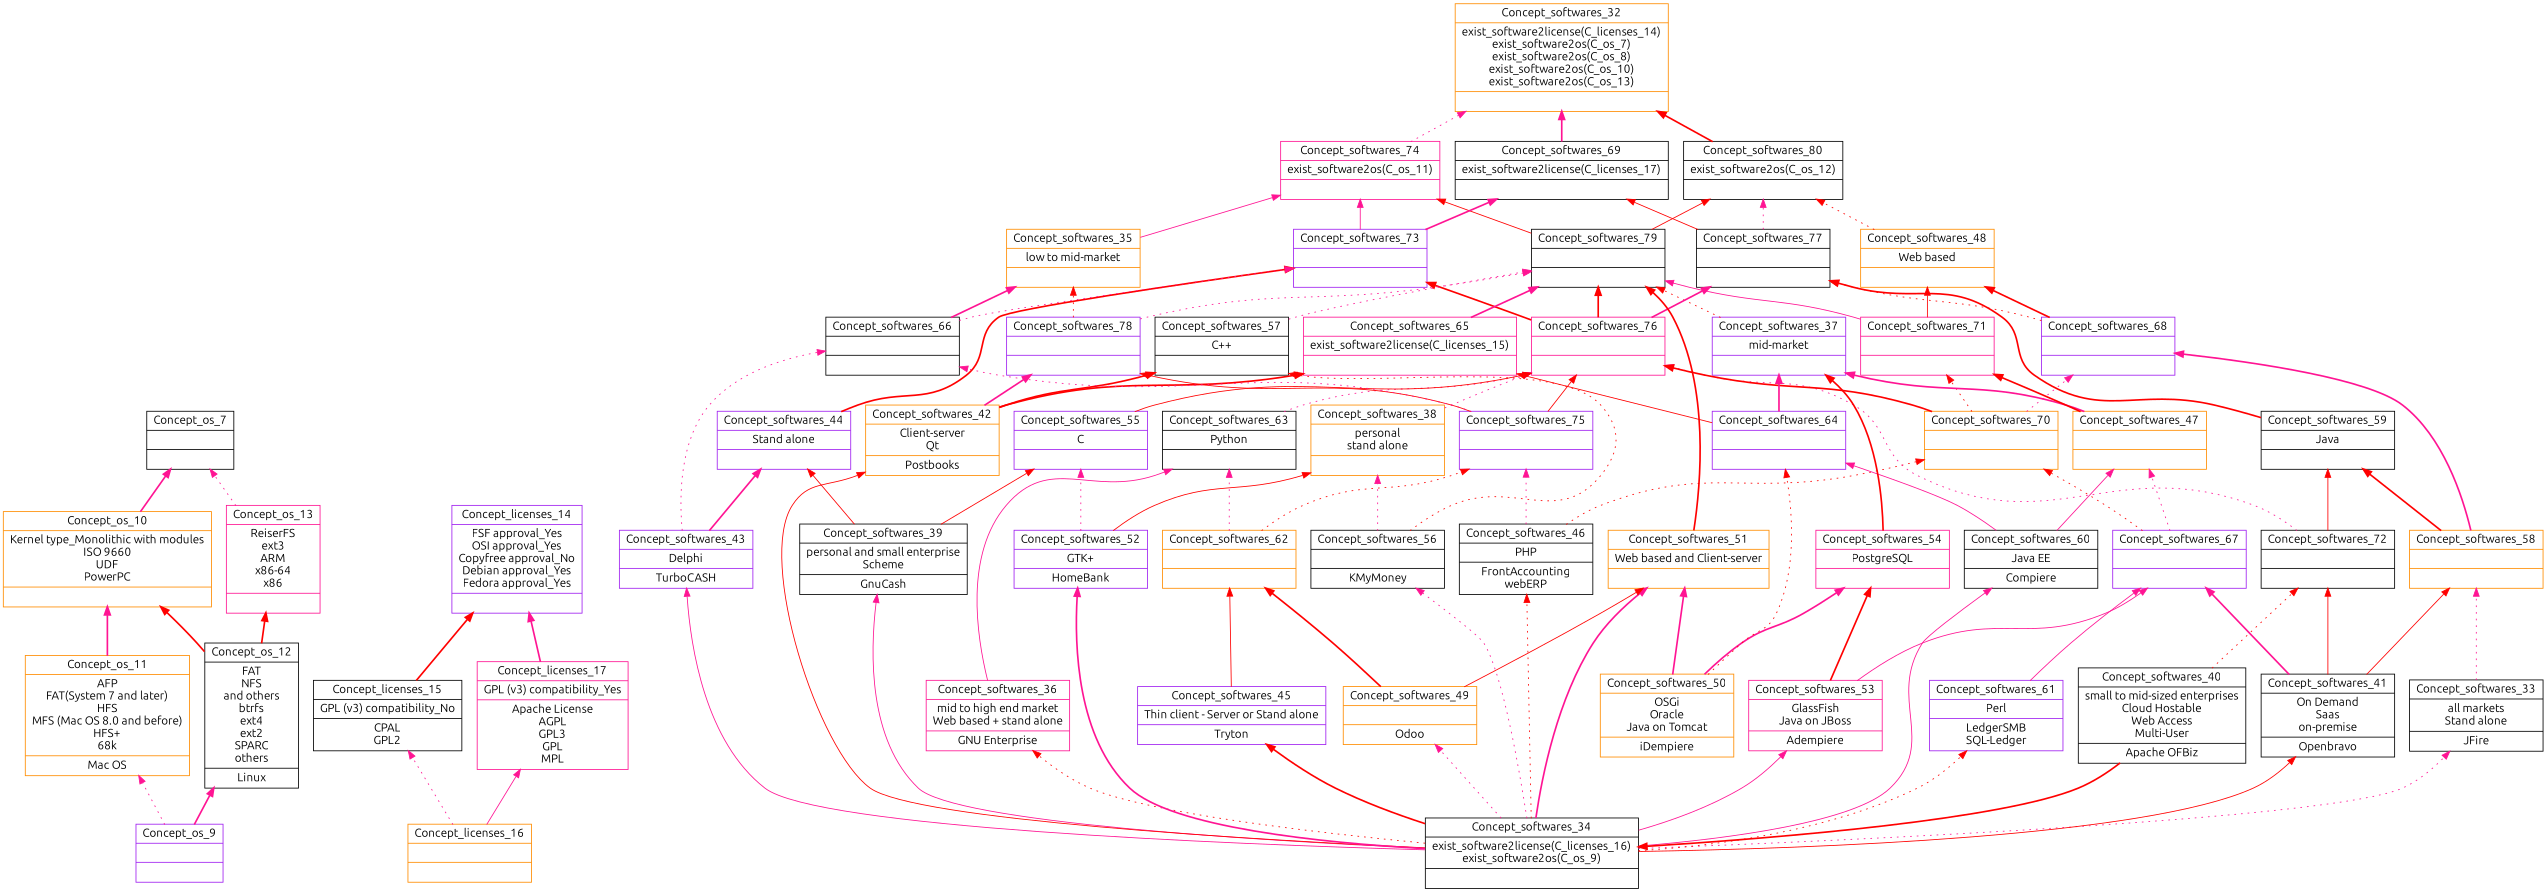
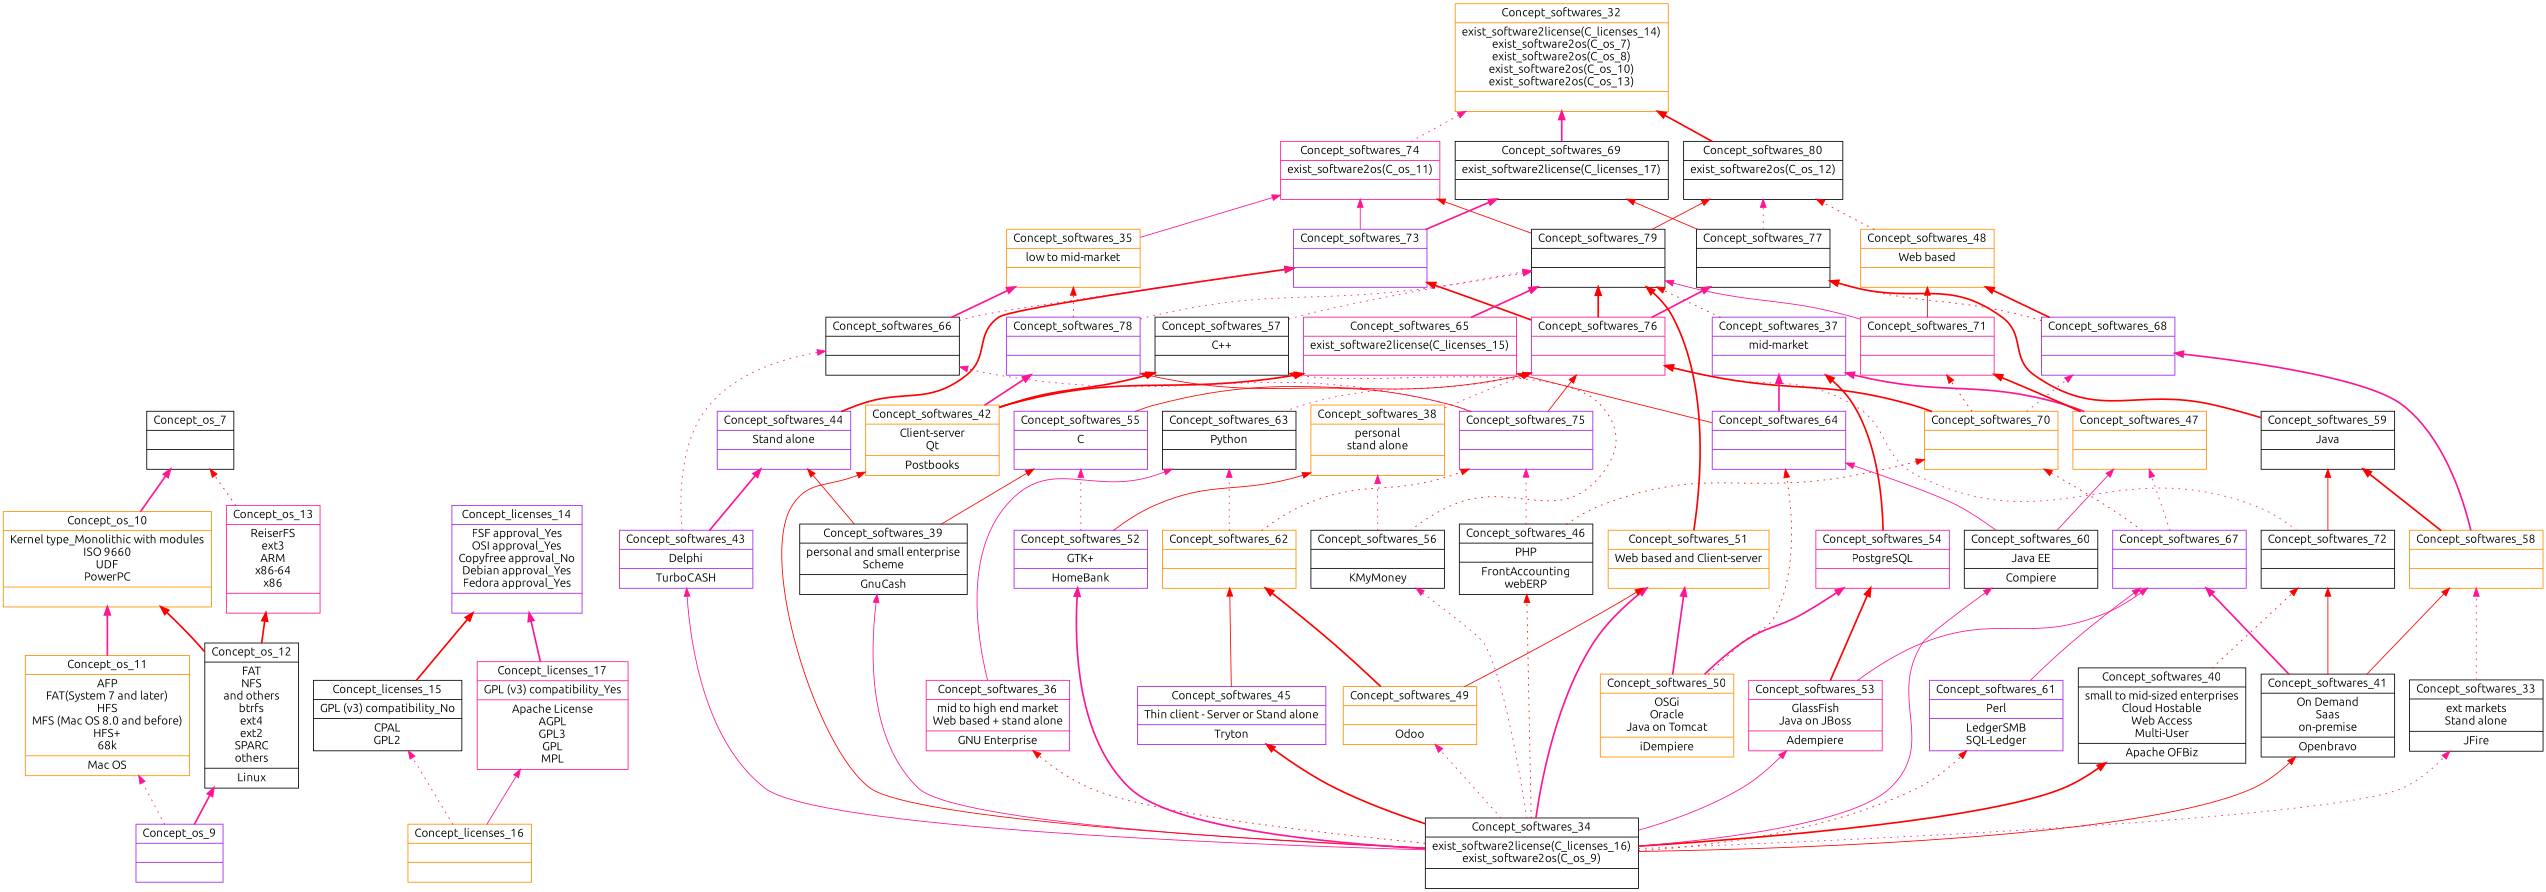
(225, 491) -> (225, 491)
(2476, 709) -> (2476, 709)
(1889, 825) -> (1873, 825)
